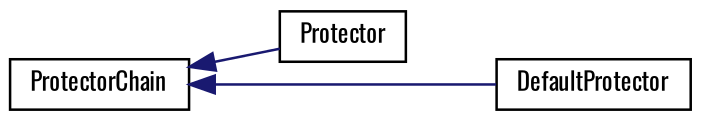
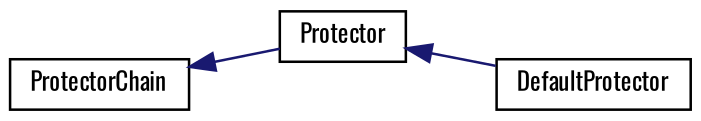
(356, 84) -> (464, 60)
